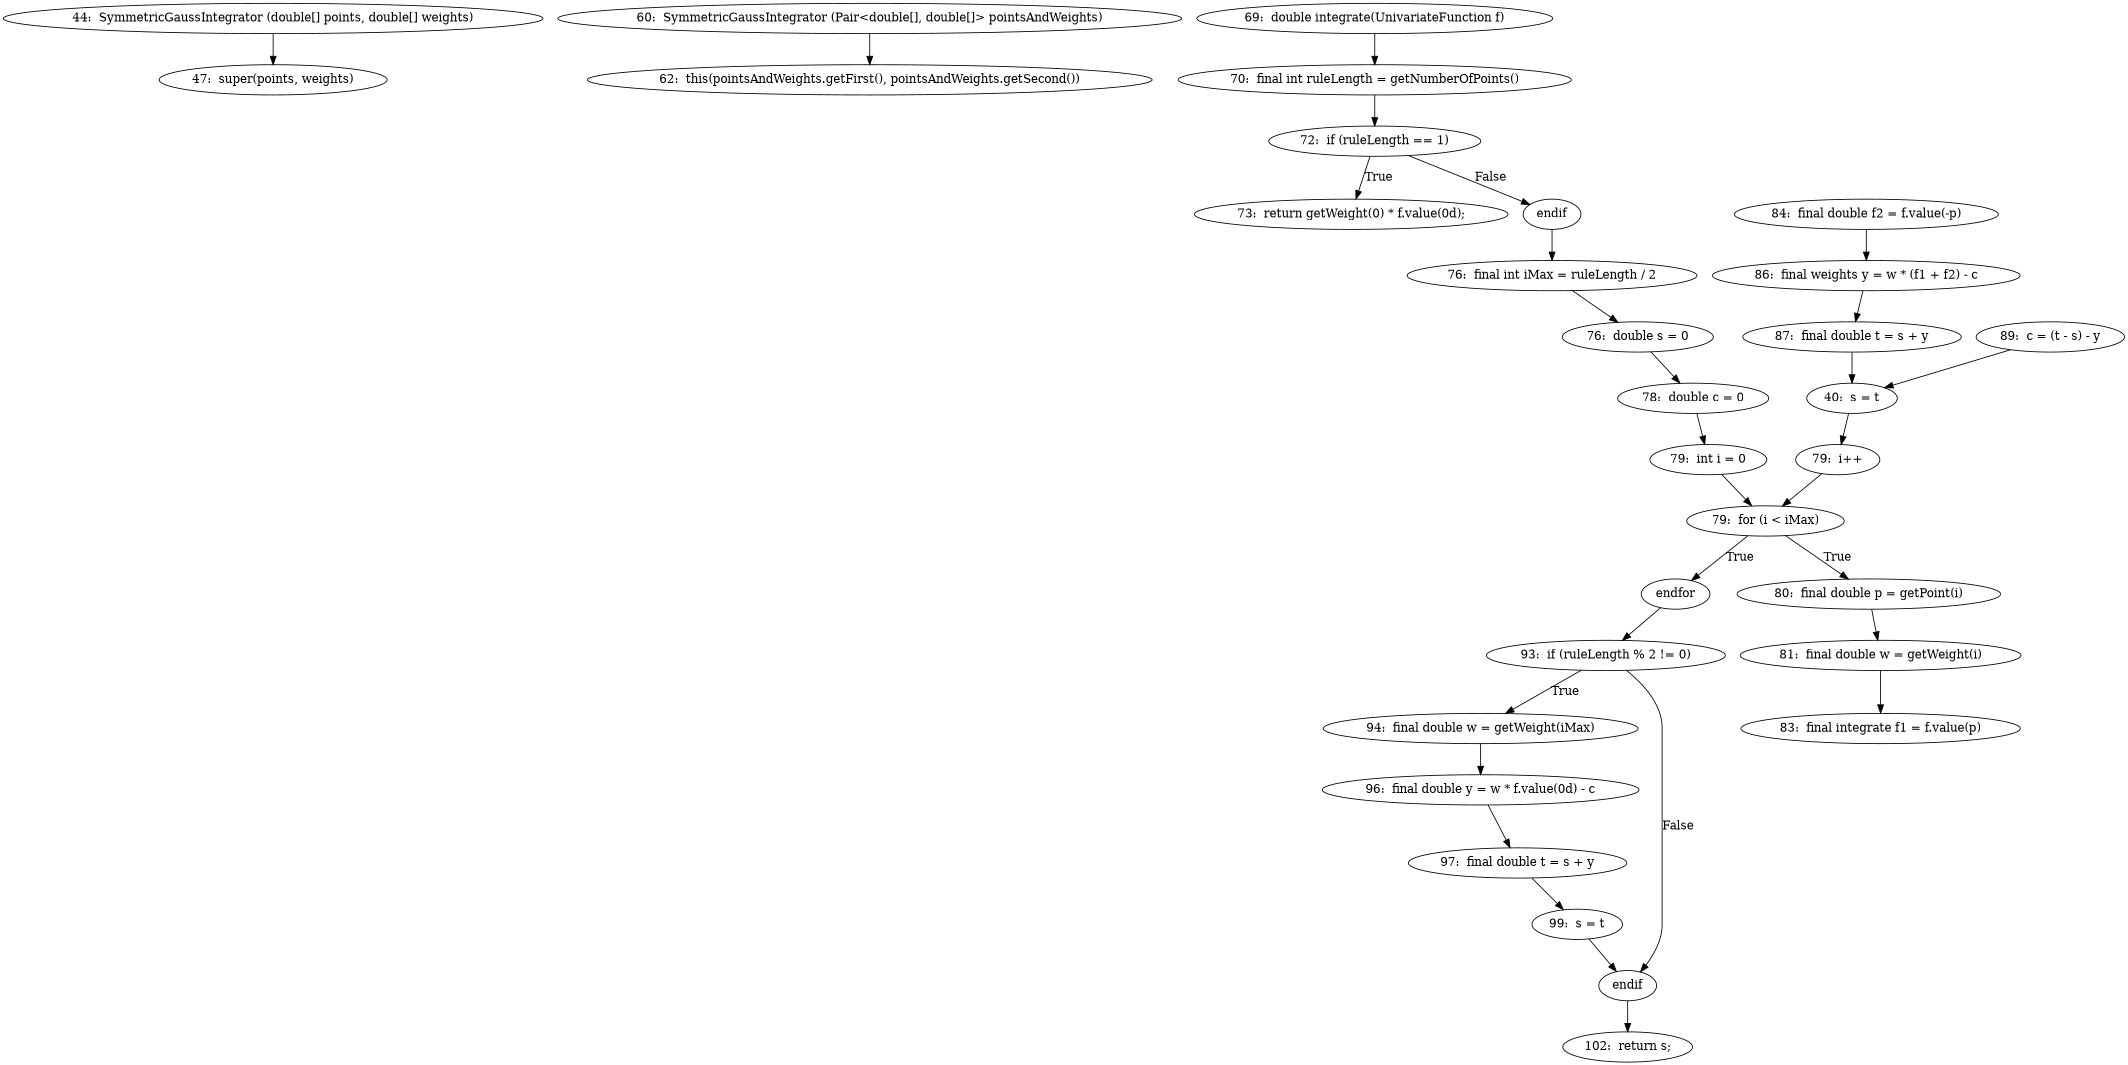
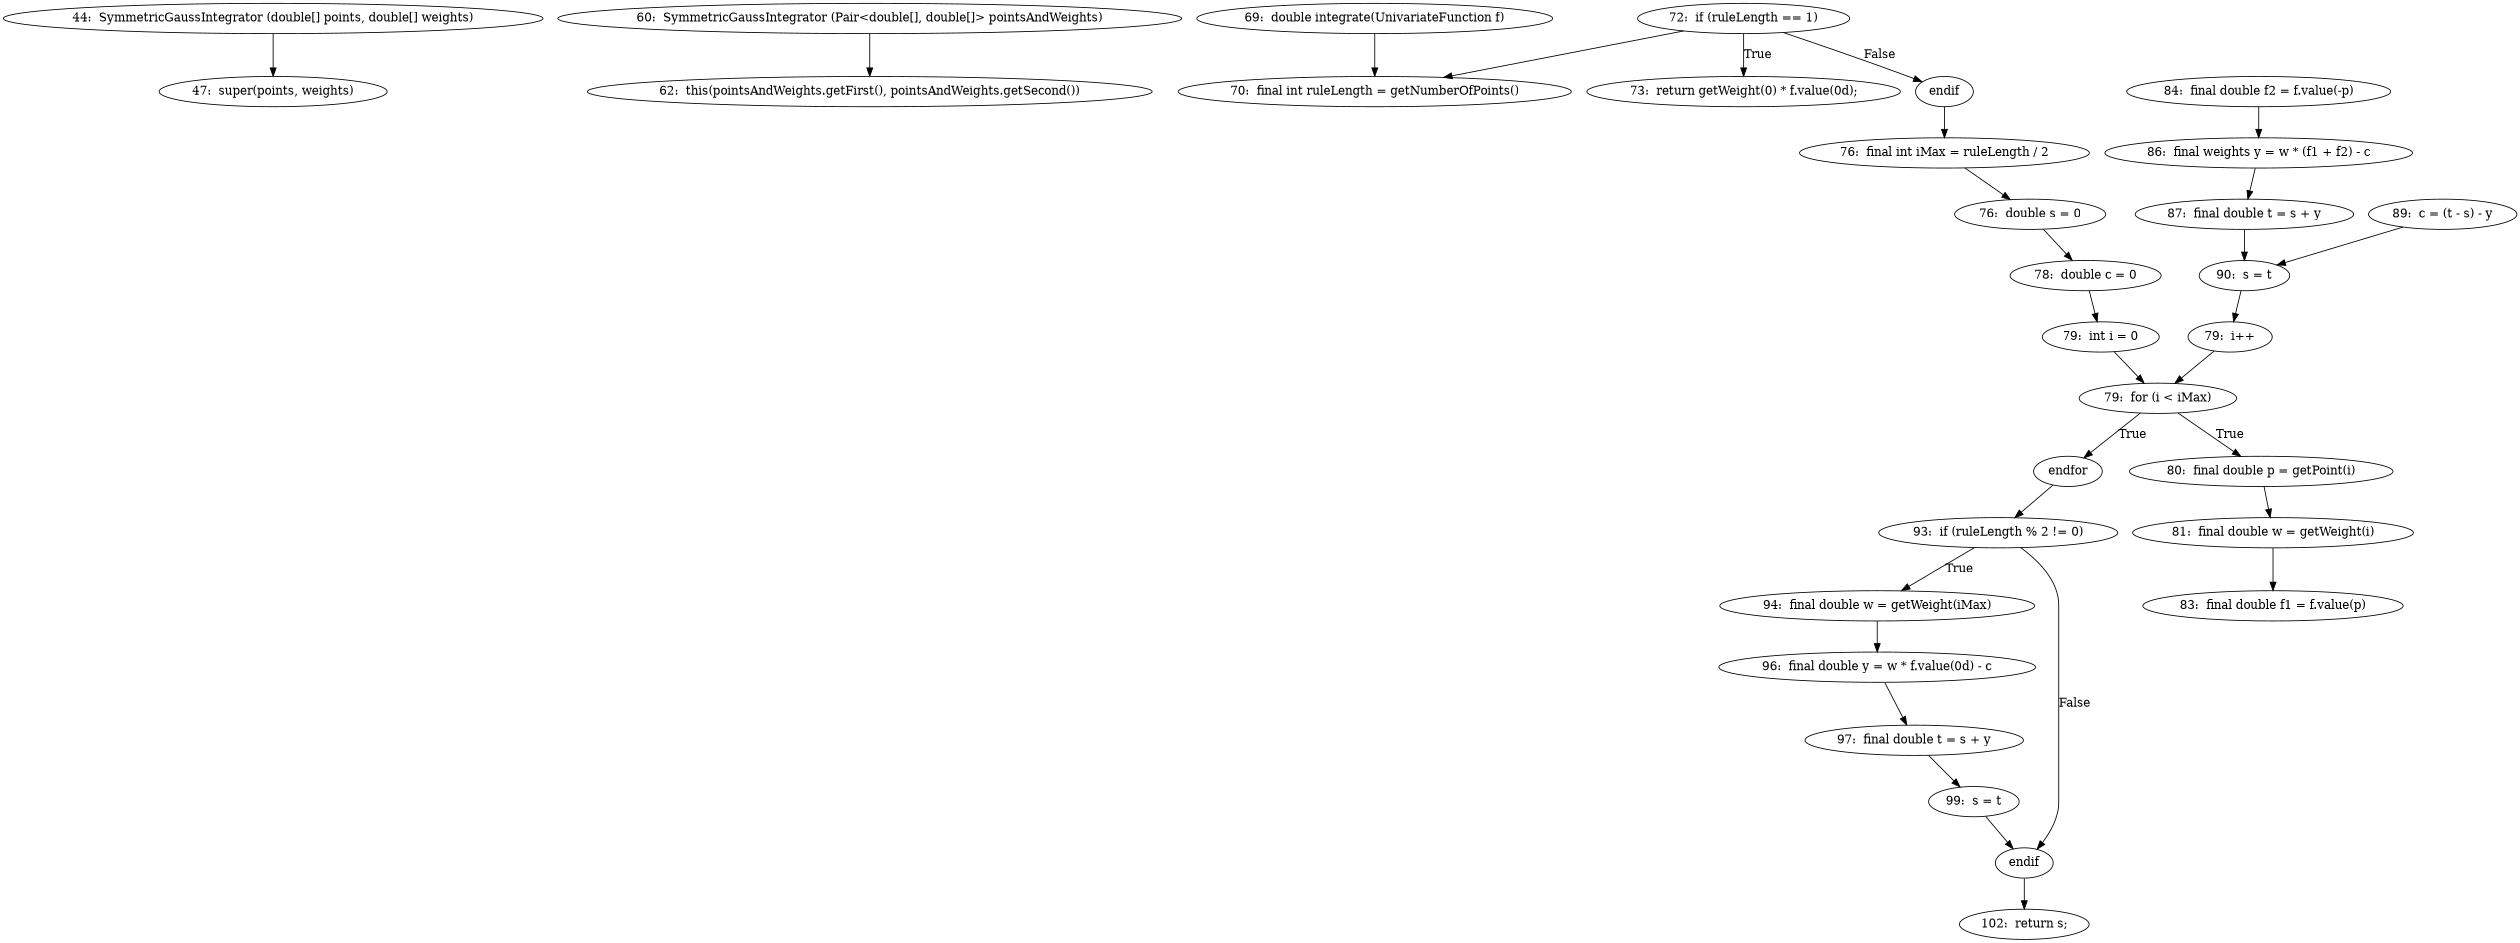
(1375, 106) -> (1568, 53)
(1852, 398) -> (2244, 276)
(1881, 729) -> (2273, 606)
